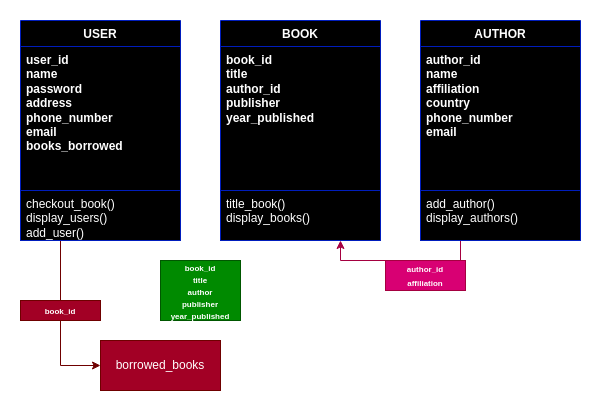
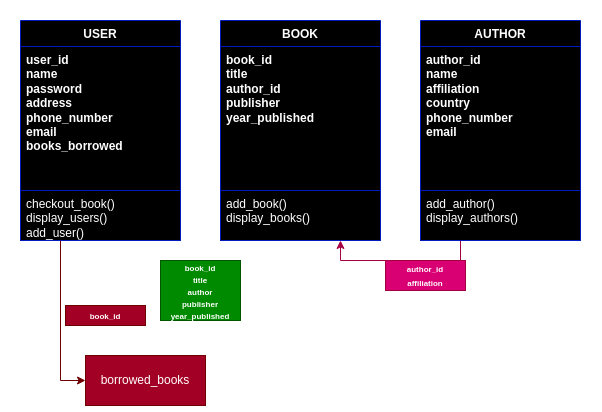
(274, 212) -> (274, 212)
(61, 311) -> (106, 316)
(161, 366) -> (146, 381)
